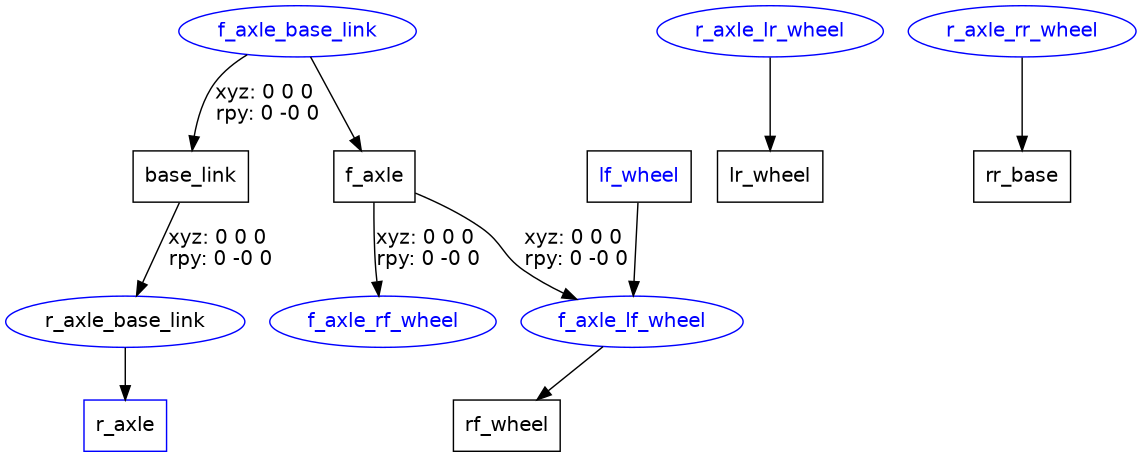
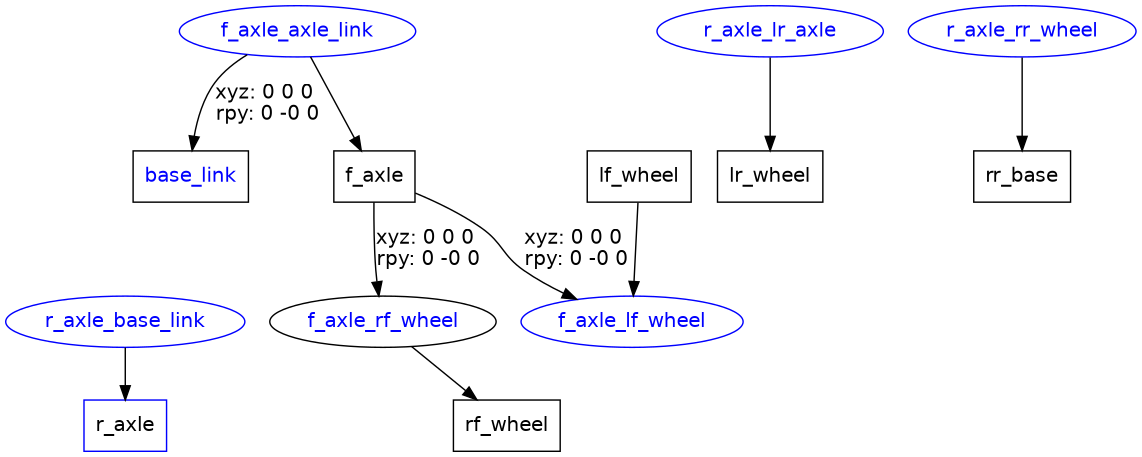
(298, 31) -> (298, 31)
(770, 31) -> (770, 31)
(191, 177) -> (191, 177)
(639, 177) -> (639, 177)
(161, 243) -> none
(125, 322) -> (125, 322)
(383, 322) -> (383, 322)
(576, 369) -> (439, 369)
